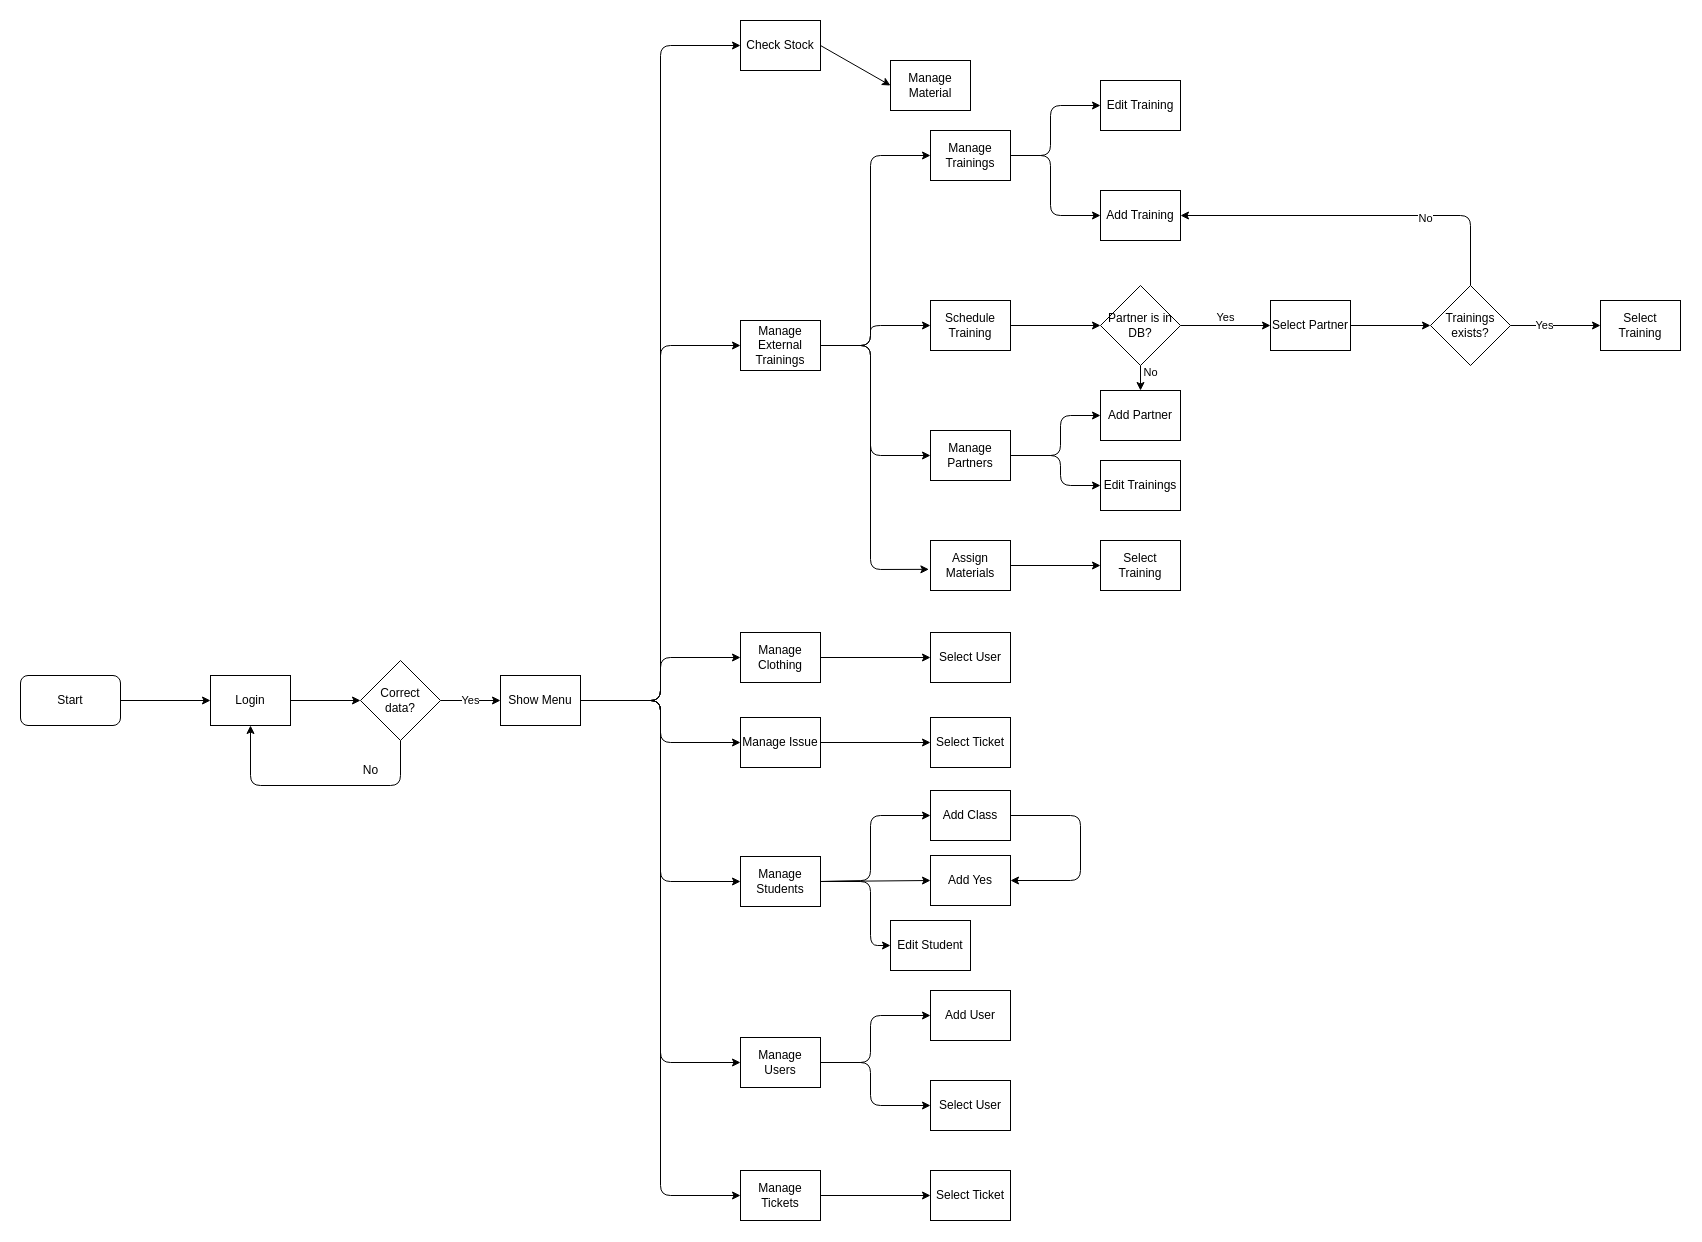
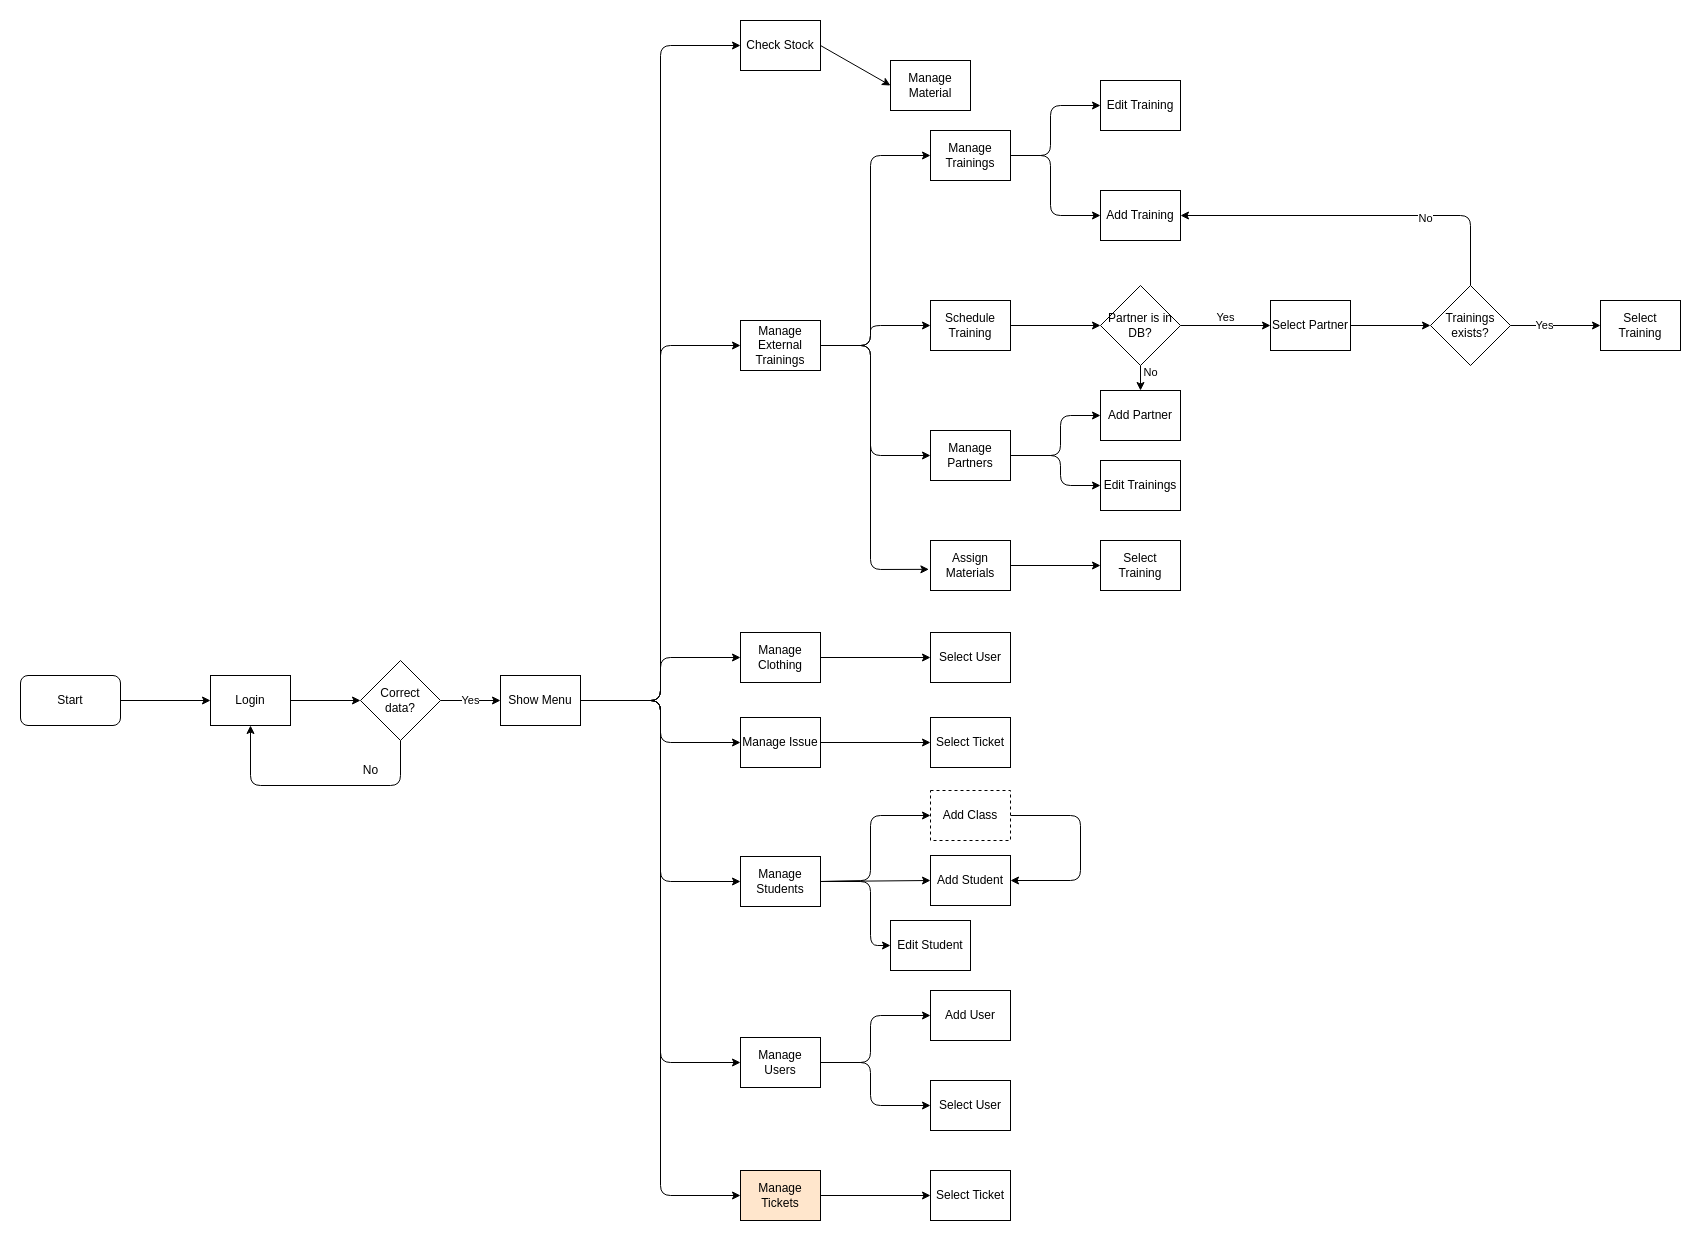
(971, 816) -> (971, 816)
(971, 881) -> (971, 881)
(781, 1196) -> (781, 1196)
